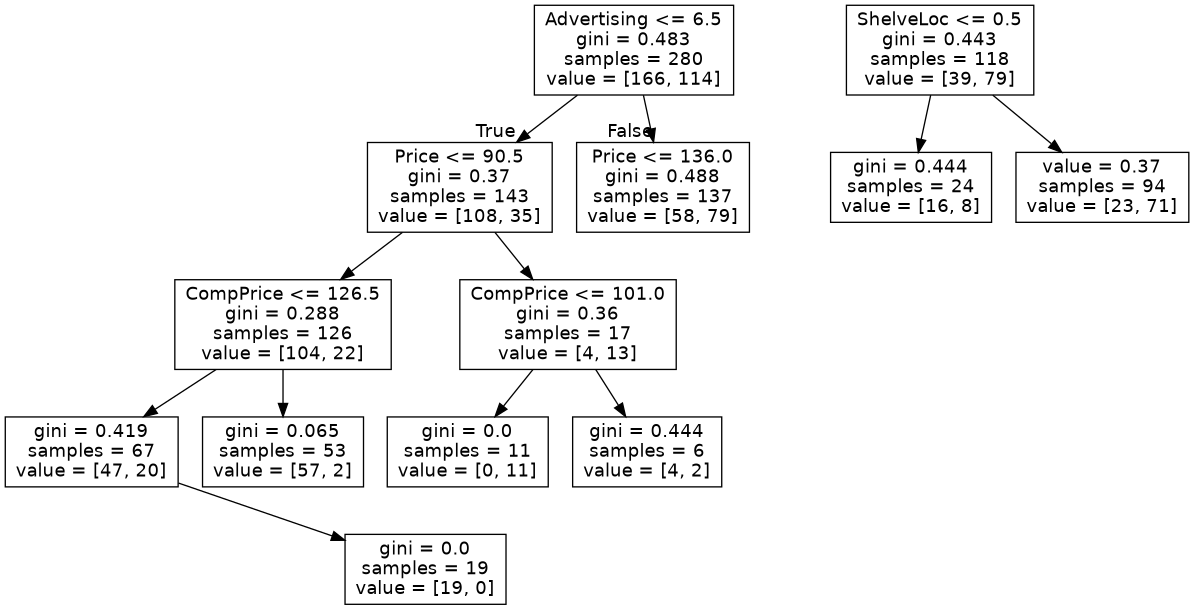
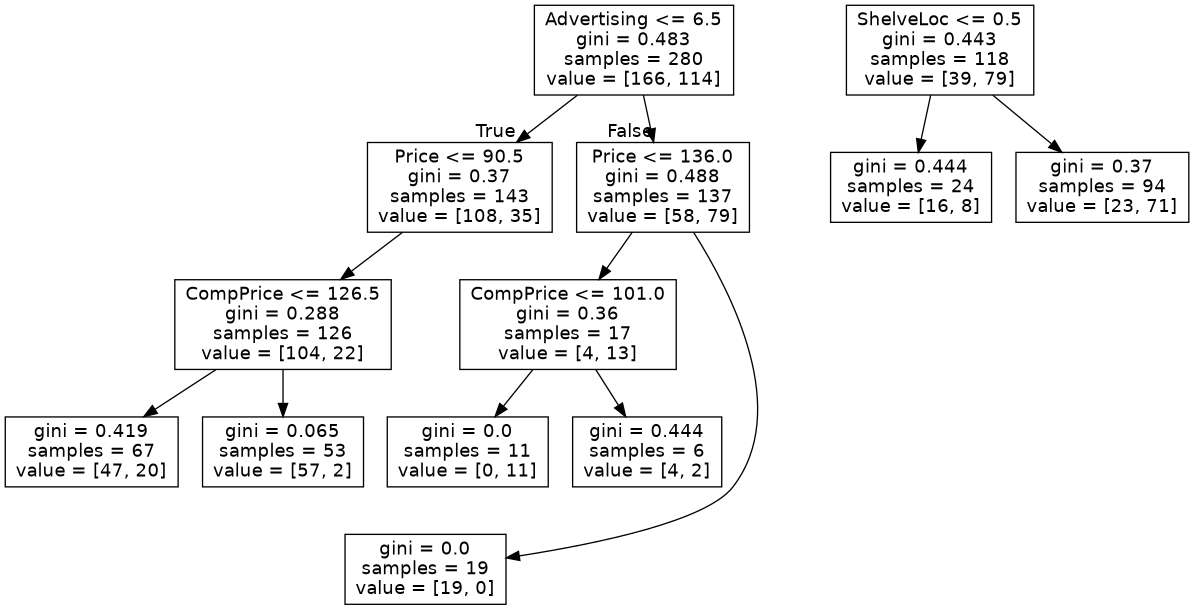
(1102, 187) -> (1102, 187)
(510, 251) -> (619, 250)
(255, 510) -> (744, 467)
